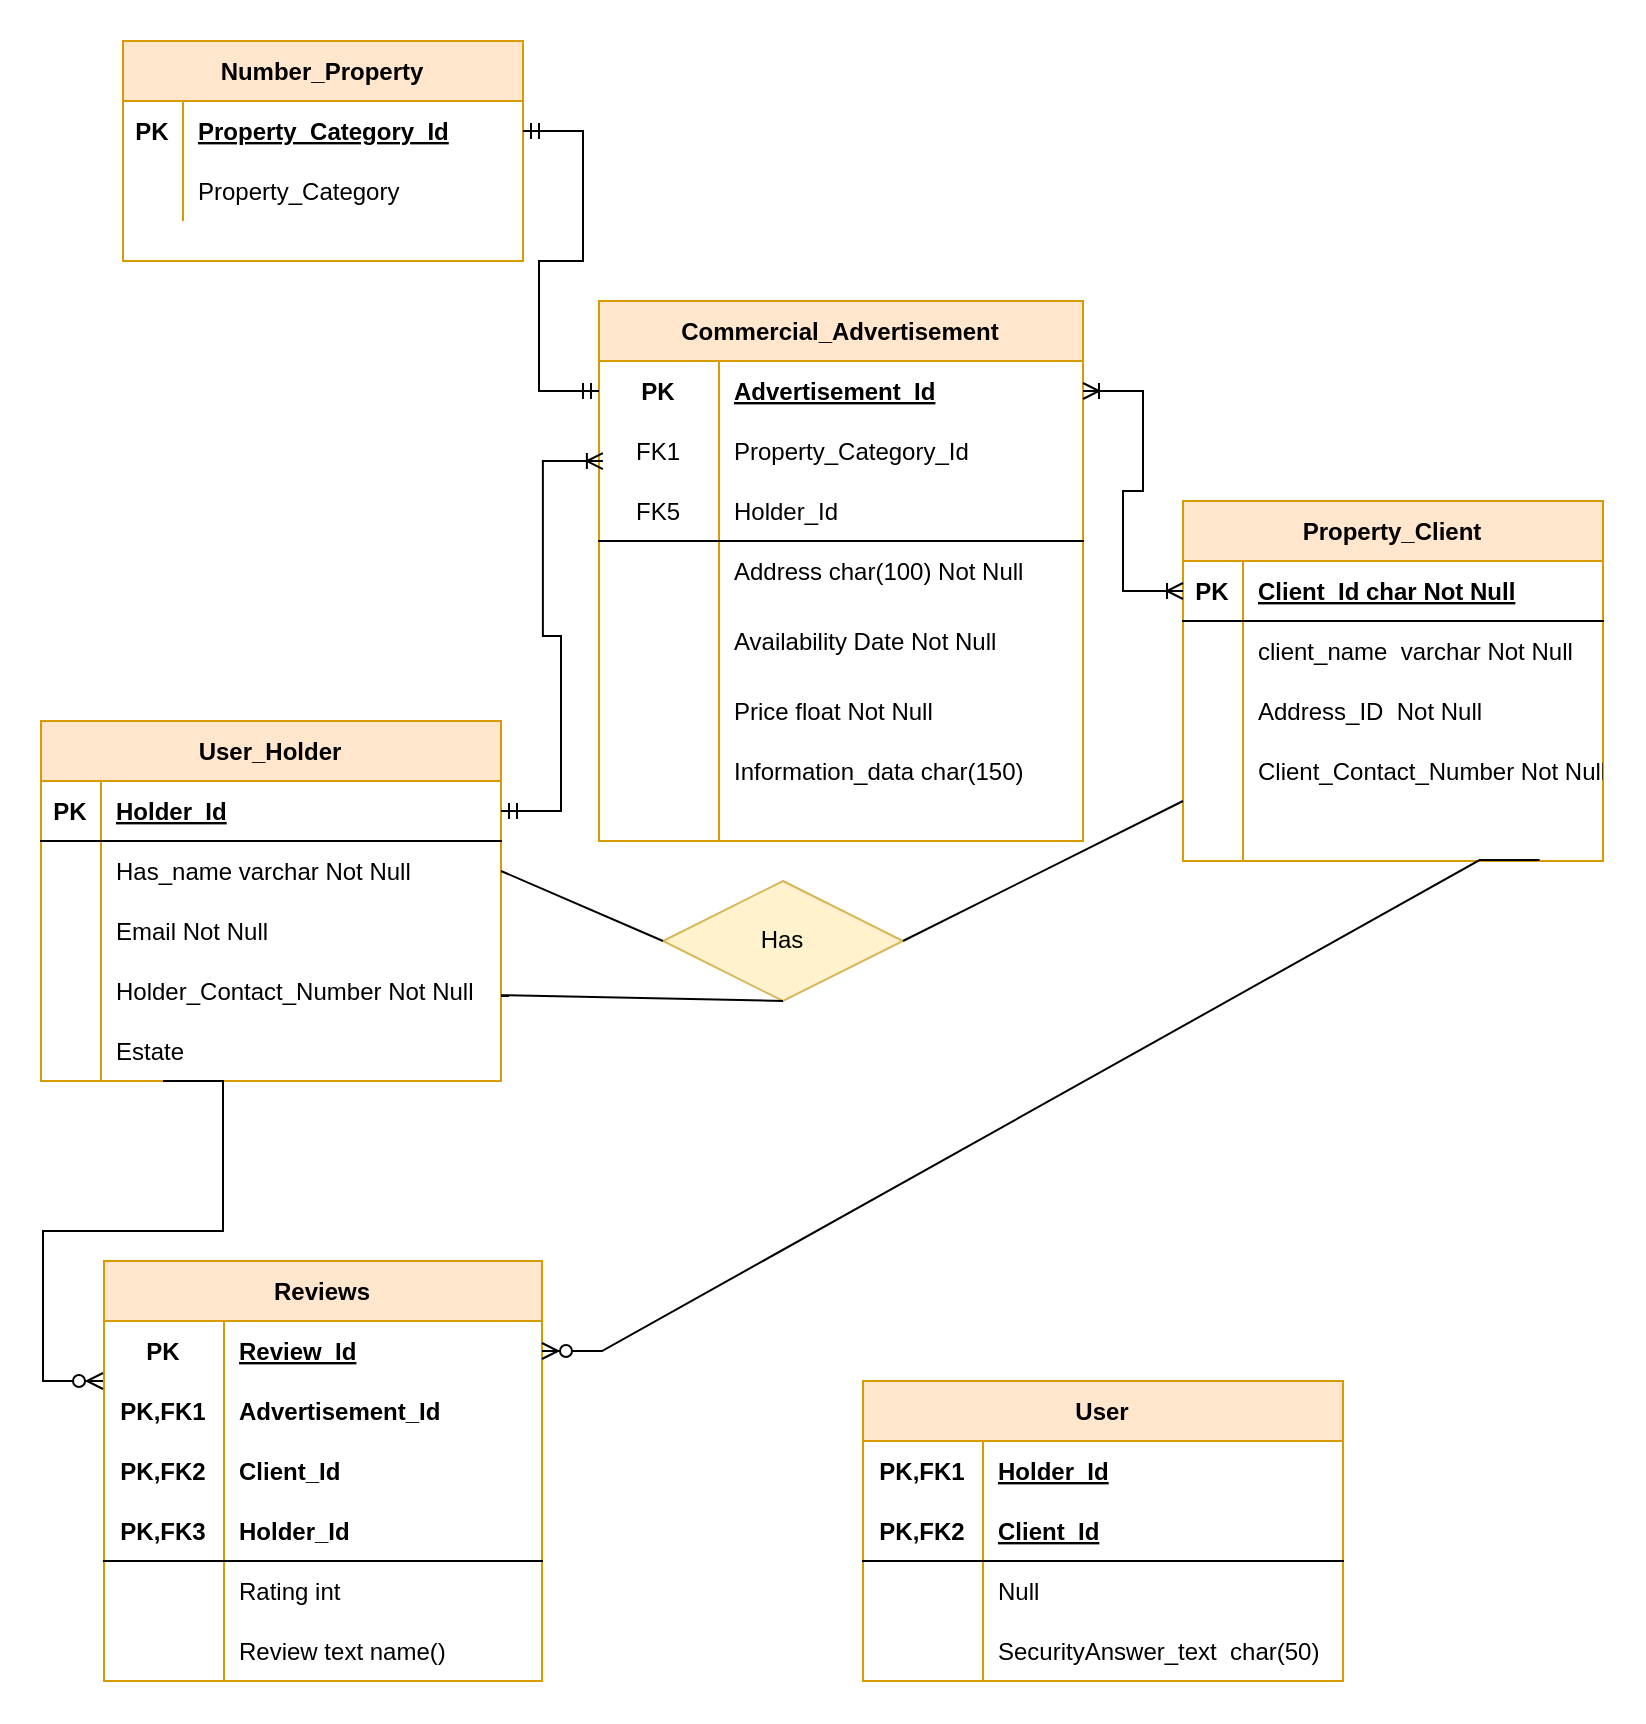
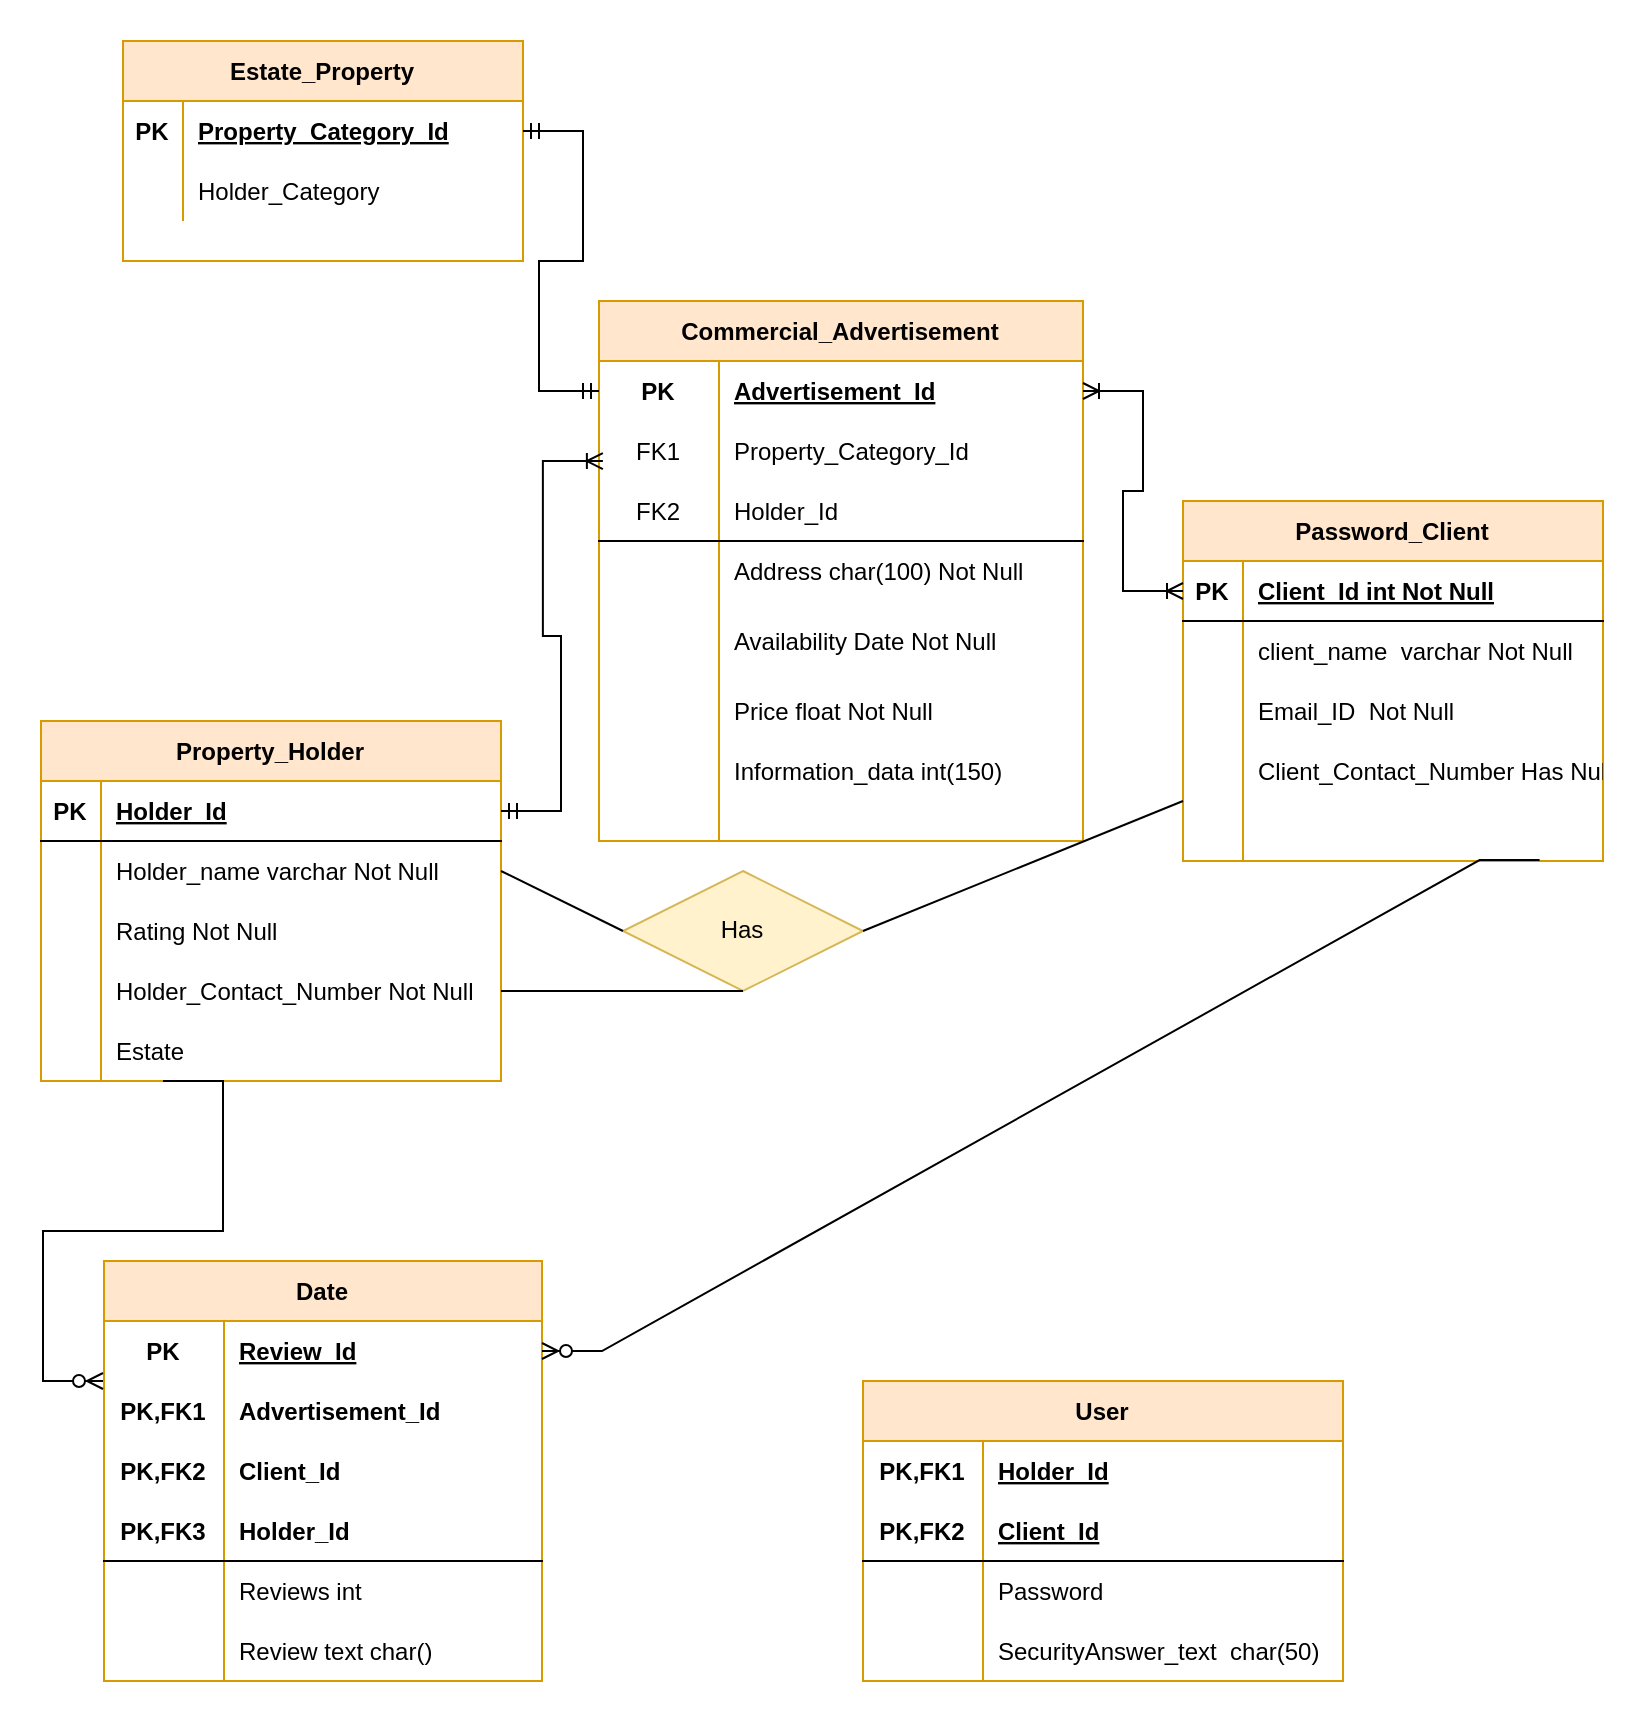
(322, 72) -> (322, 72)
(312, 192) -> (296, 192)
(658, 512) -> (658, 512)
(1392, 532) -> (1392, 532)
(1391, 592) -> (1381, 592)
(1380, 712) -> (1360, 712)
(270, 752) -> (270, 752)
(902, 772) -> (893, 772)
(1441, 772) -> (1441, 772)
(268, 872) -> (285, 872)
(191, 932) -> (201, 932)
(783, 941) -> (743, 931)
(322, 1292) -> (322, 1292)
(297, 1592) -> (304, 1592)
(1019, 1592) -> (1052, 1592)
(351, 1652) -> (351, 1652)
